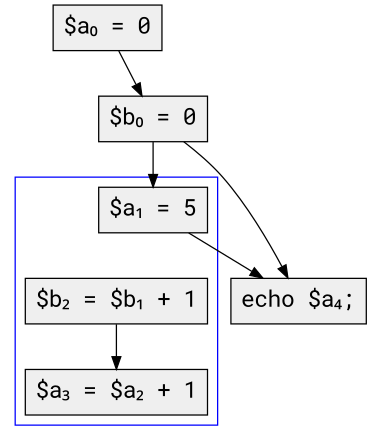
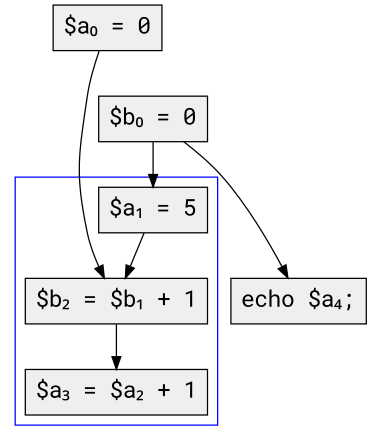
(127, 68) -> (80, 159)
(227, 256) -> (137, 250)
